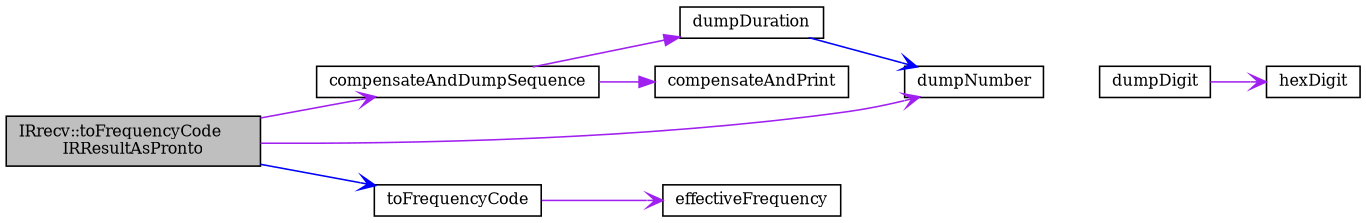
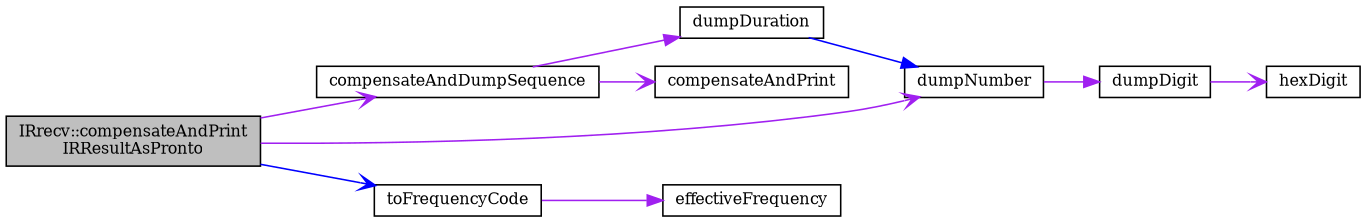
(855, 50) -> (855, 50)
(619, 82) -> (619, 82)
none -> (1064, 82)
(133, 141) -> (133, 141)
(594, 200) -> (594, 200)
